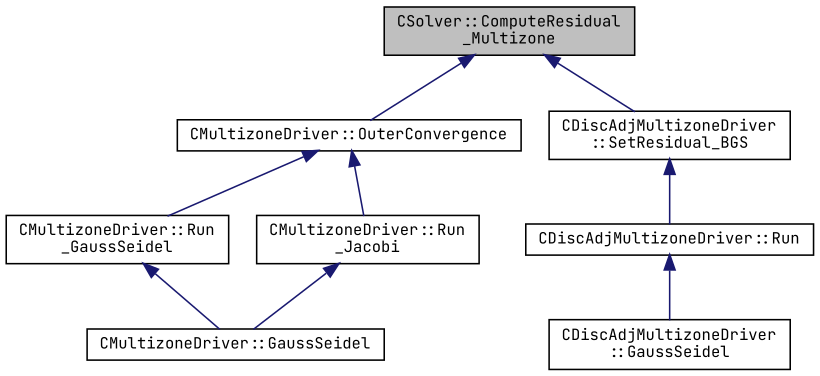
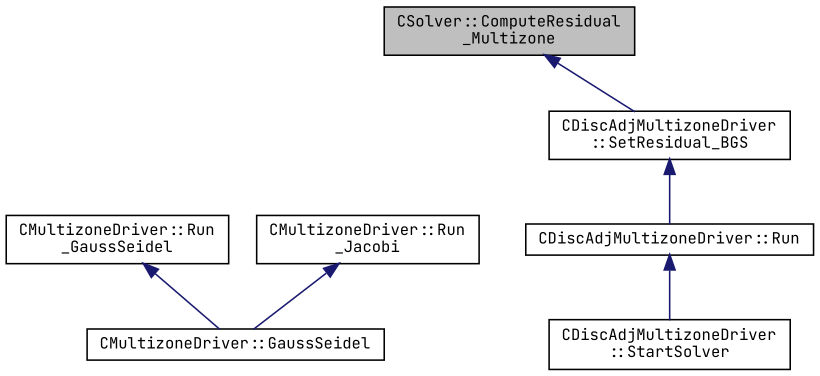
(349, 135) -> none
(670, 345) -> (670, 345)
